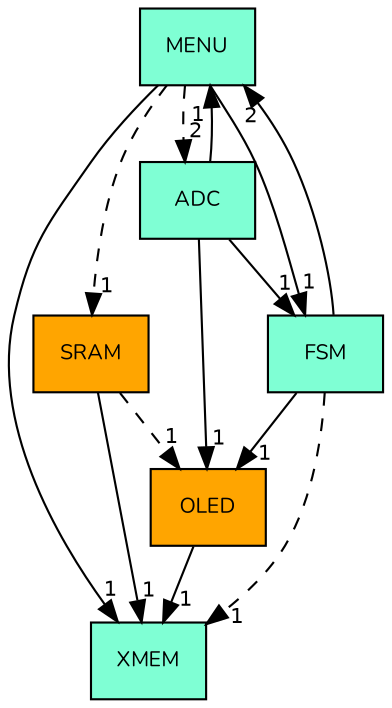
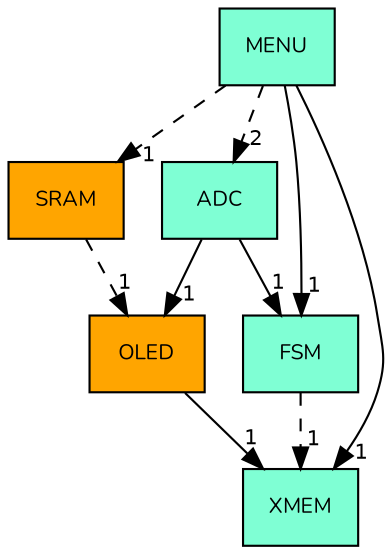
(212, 135) -> none
(310, 204) -> none
(273, 422) -> none
(118, 496) -> none
